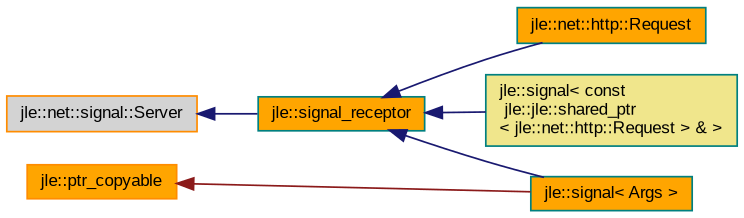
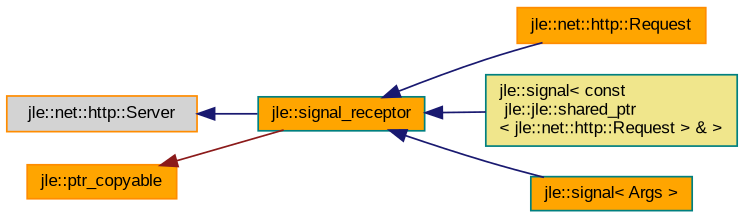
(612, 25) -> (612, 25)
(102, 114) -> (102, 114)
(362, 188) -> (230, 145)
